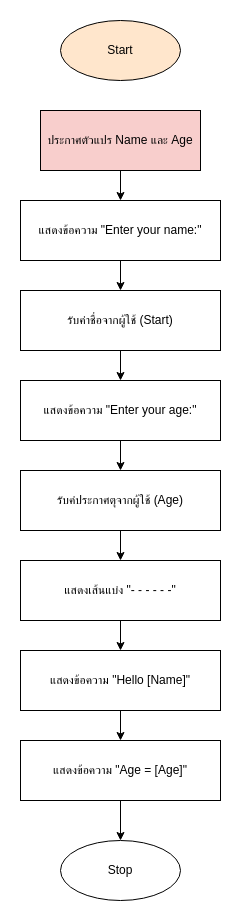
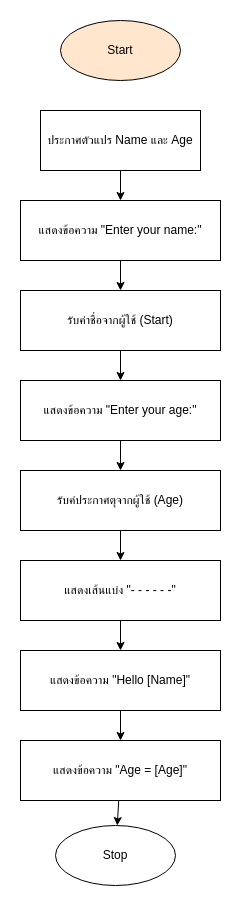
(121, 141) -> (121, 141)
(121, 871) -> (116, 856)
